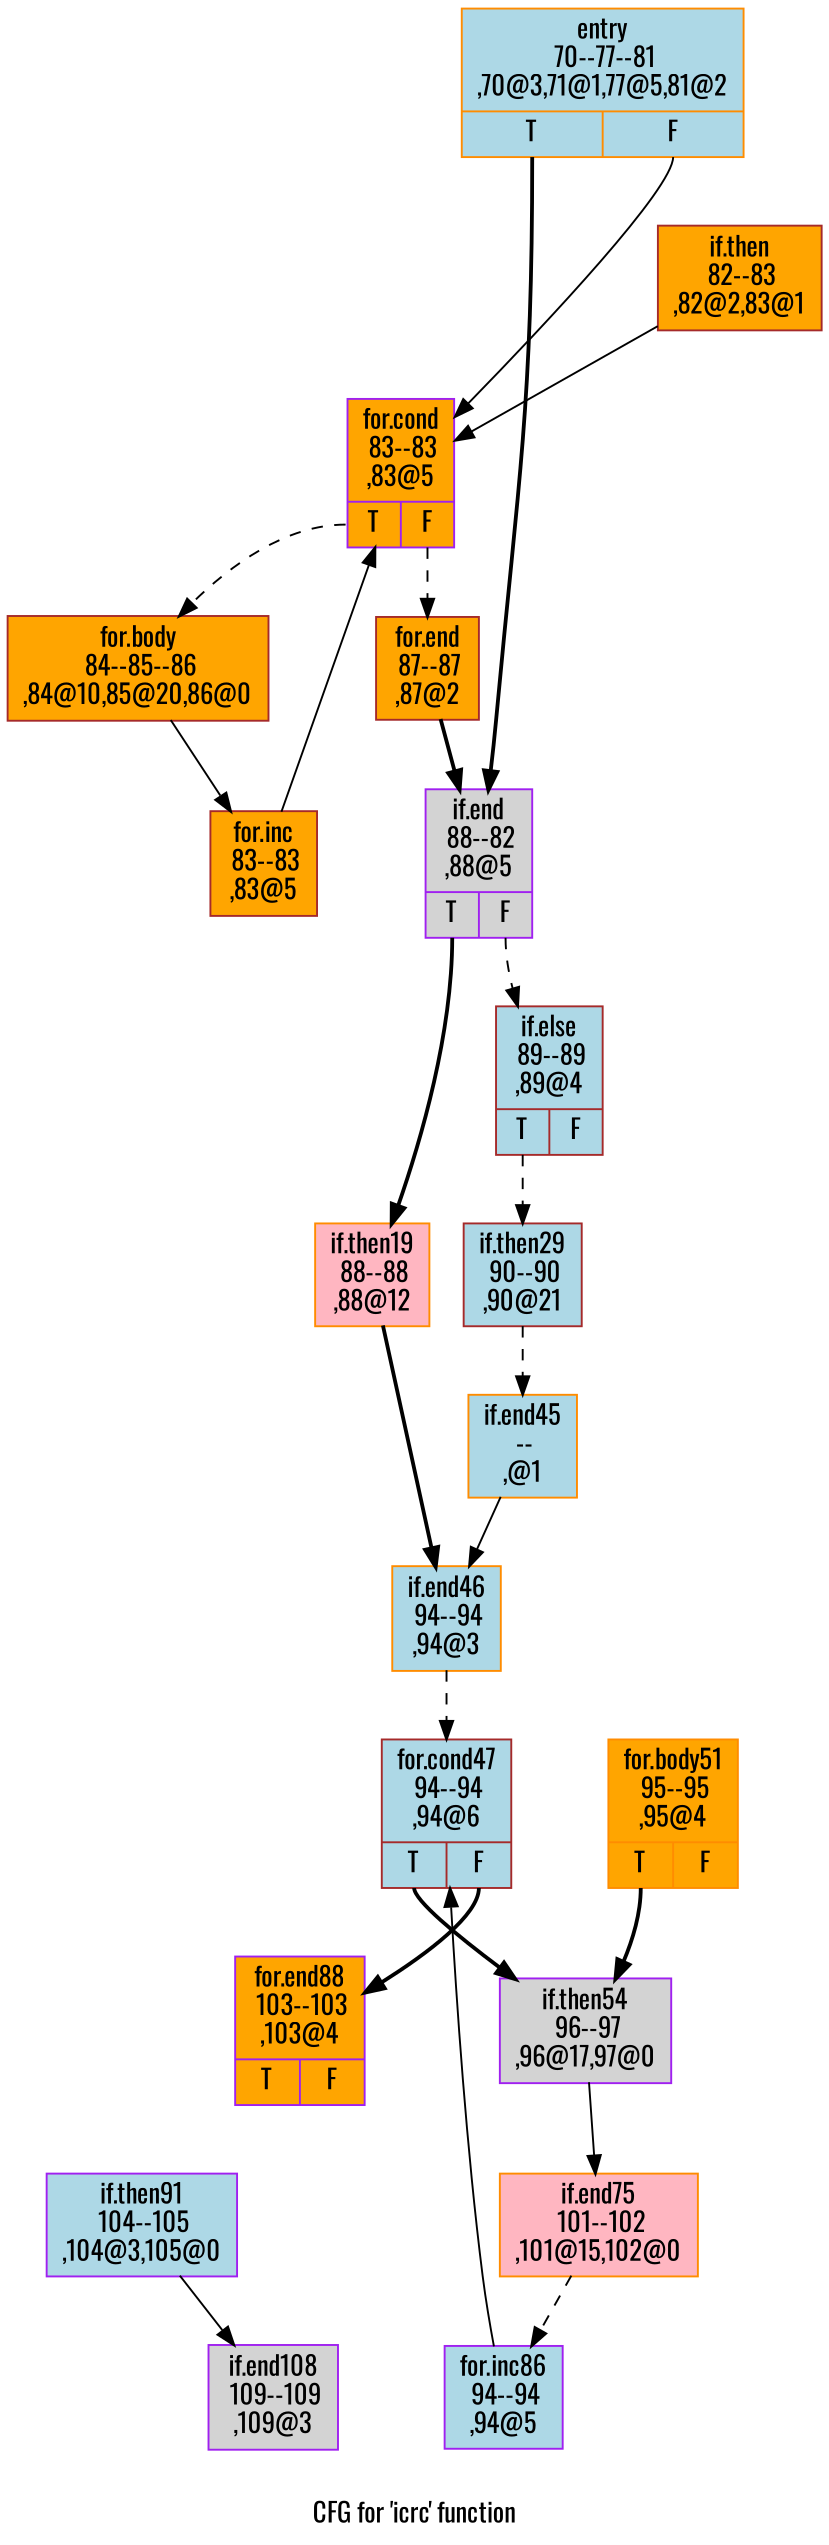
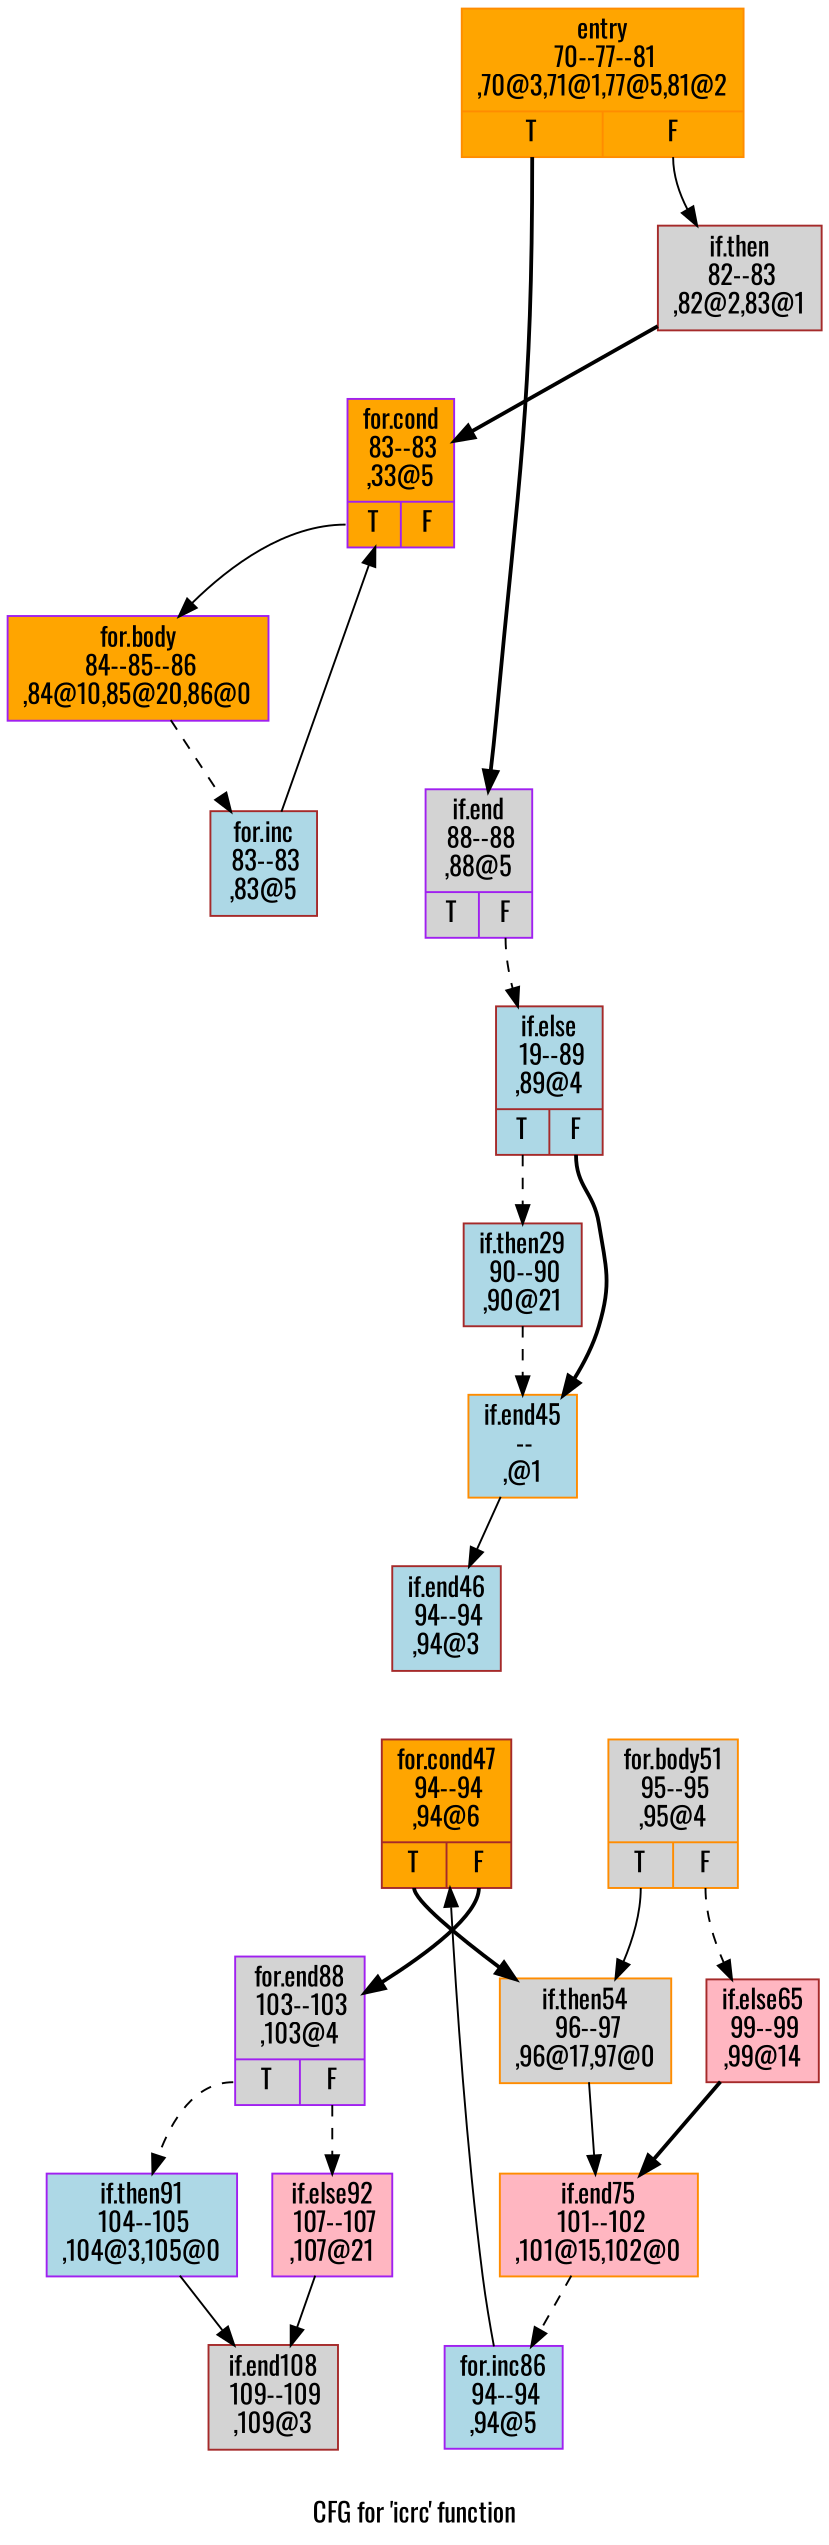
(603, 83) -> (603, 83)
(740, 278) -> (740, 278)
(579, 286) -> (677, 184)
(565, 379) -> (565, 379)
(401, 478) -> (401, 478)
(262, 549) -> (262, 549)
(138, 668) -> (138, 668)
(427, 668) -> none
(196, 758) -> (196, 758)
(479, 840) -> (479, 840)
(264, 864) -> (264, 864)
(549, 1057) -> (549, 1057)
none -> (606, 1268)
(372, 1275) -> none
(447, 1619) -> (447, 1619)
(447, 1695) -> none
(447, 1814) -> (447, 1814)
(673, 1814) -> (673, 1814)
(636, 1926) -> (636, 1926)
(300, 2031) -> (300, 2031)
(586, 2031) -> (586, 2031)
none -> (763, 2031)
none -> (185, 2107)
none -> (332, 2225)
(273, 2397) -> (273, 2397)
